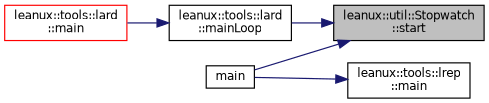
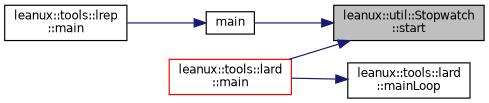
(307, 23) -> (314, 52)
(295, 78) -> (161, 23)
